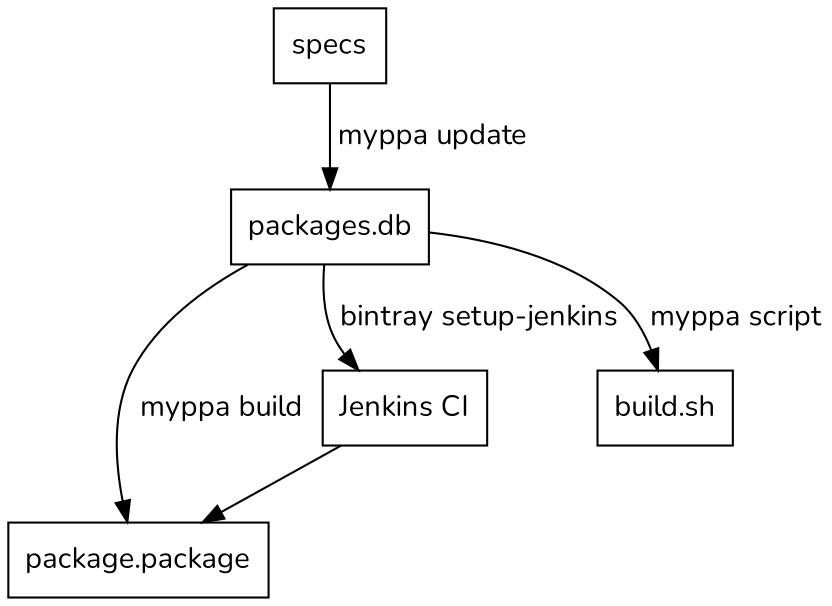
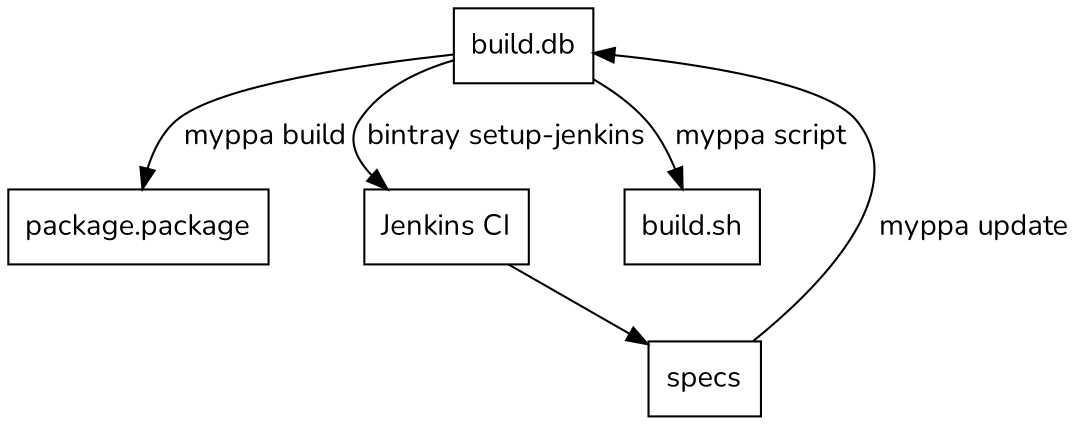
(330, 227) -> (524, 46)
(281, 479) -> (569, 299)
